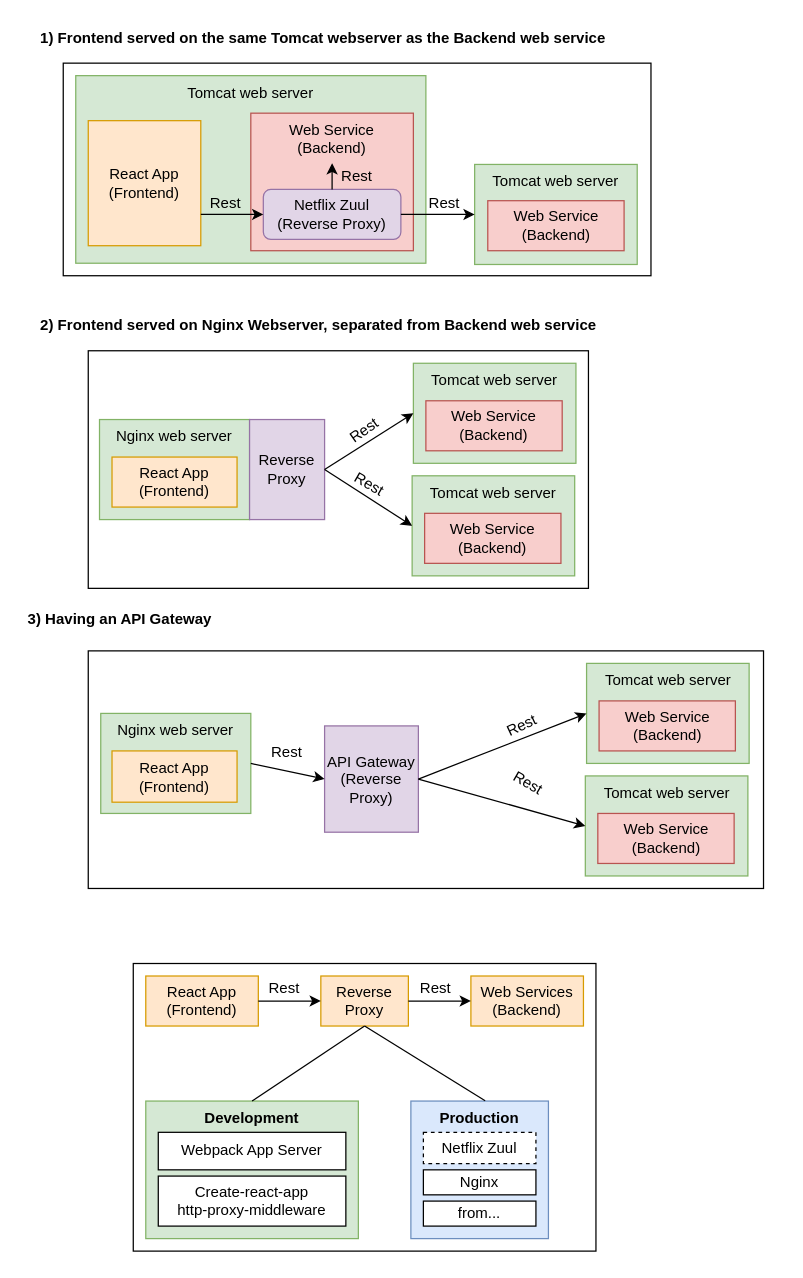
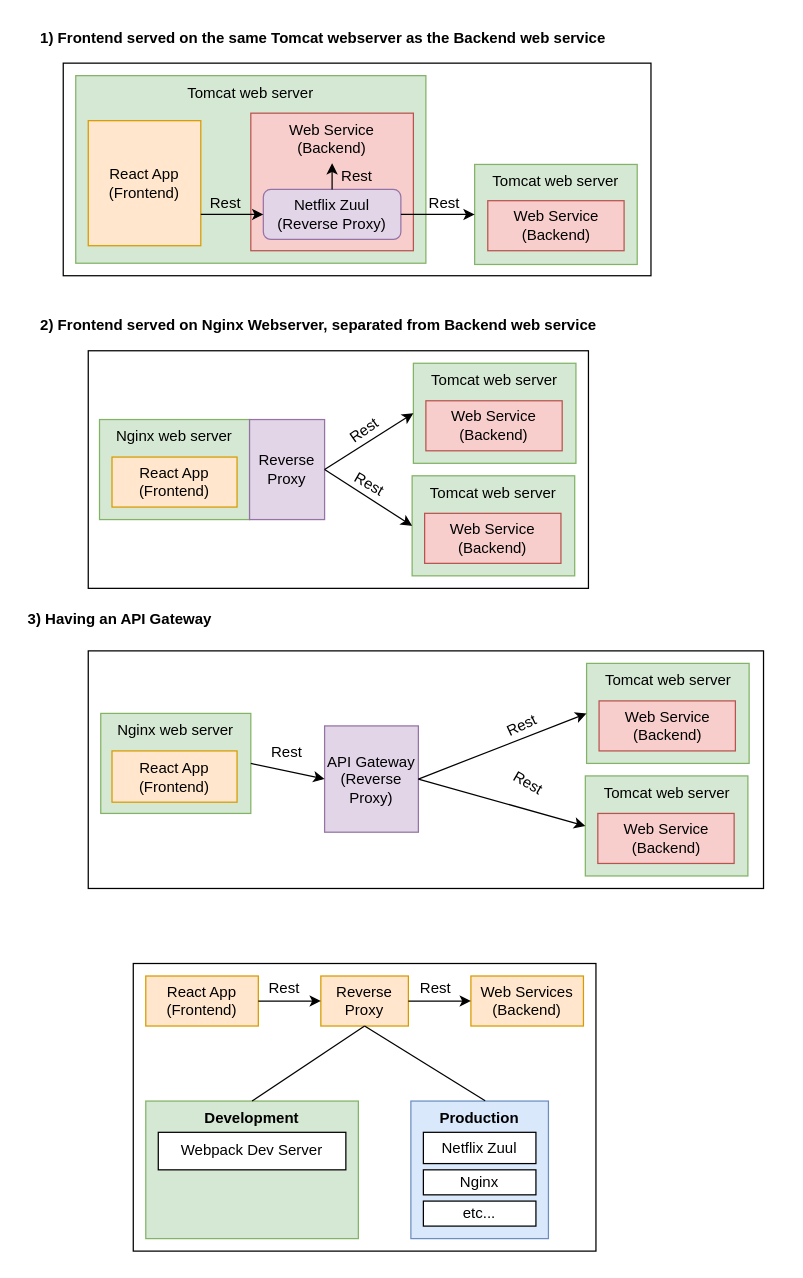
(479, 1148) -> (479, 1148)
(252, 1151) -> (252, 1151)
(252, 1201) -> none
(479, 1213) -> (479, 1213)
